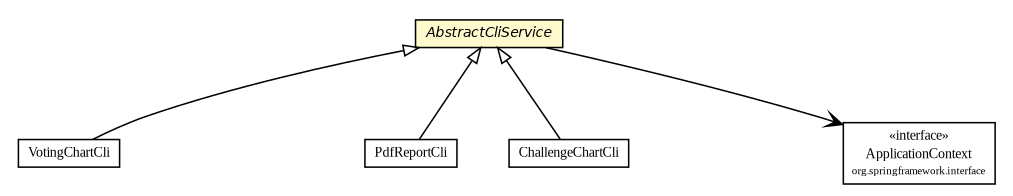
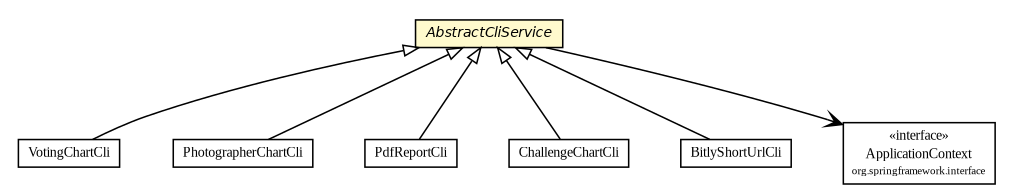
none -> (242, 153)
none -> (736, 153)
